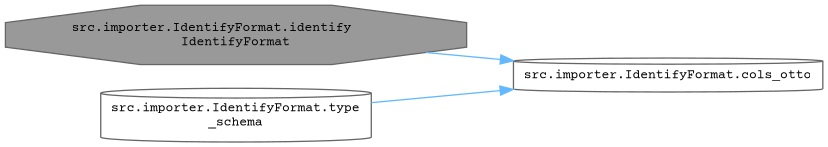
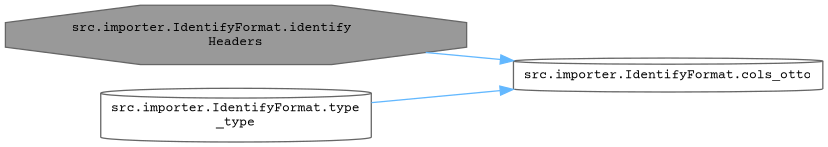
(236, 35) -> (236, 35)
(236, 115) -> (236, 115)
